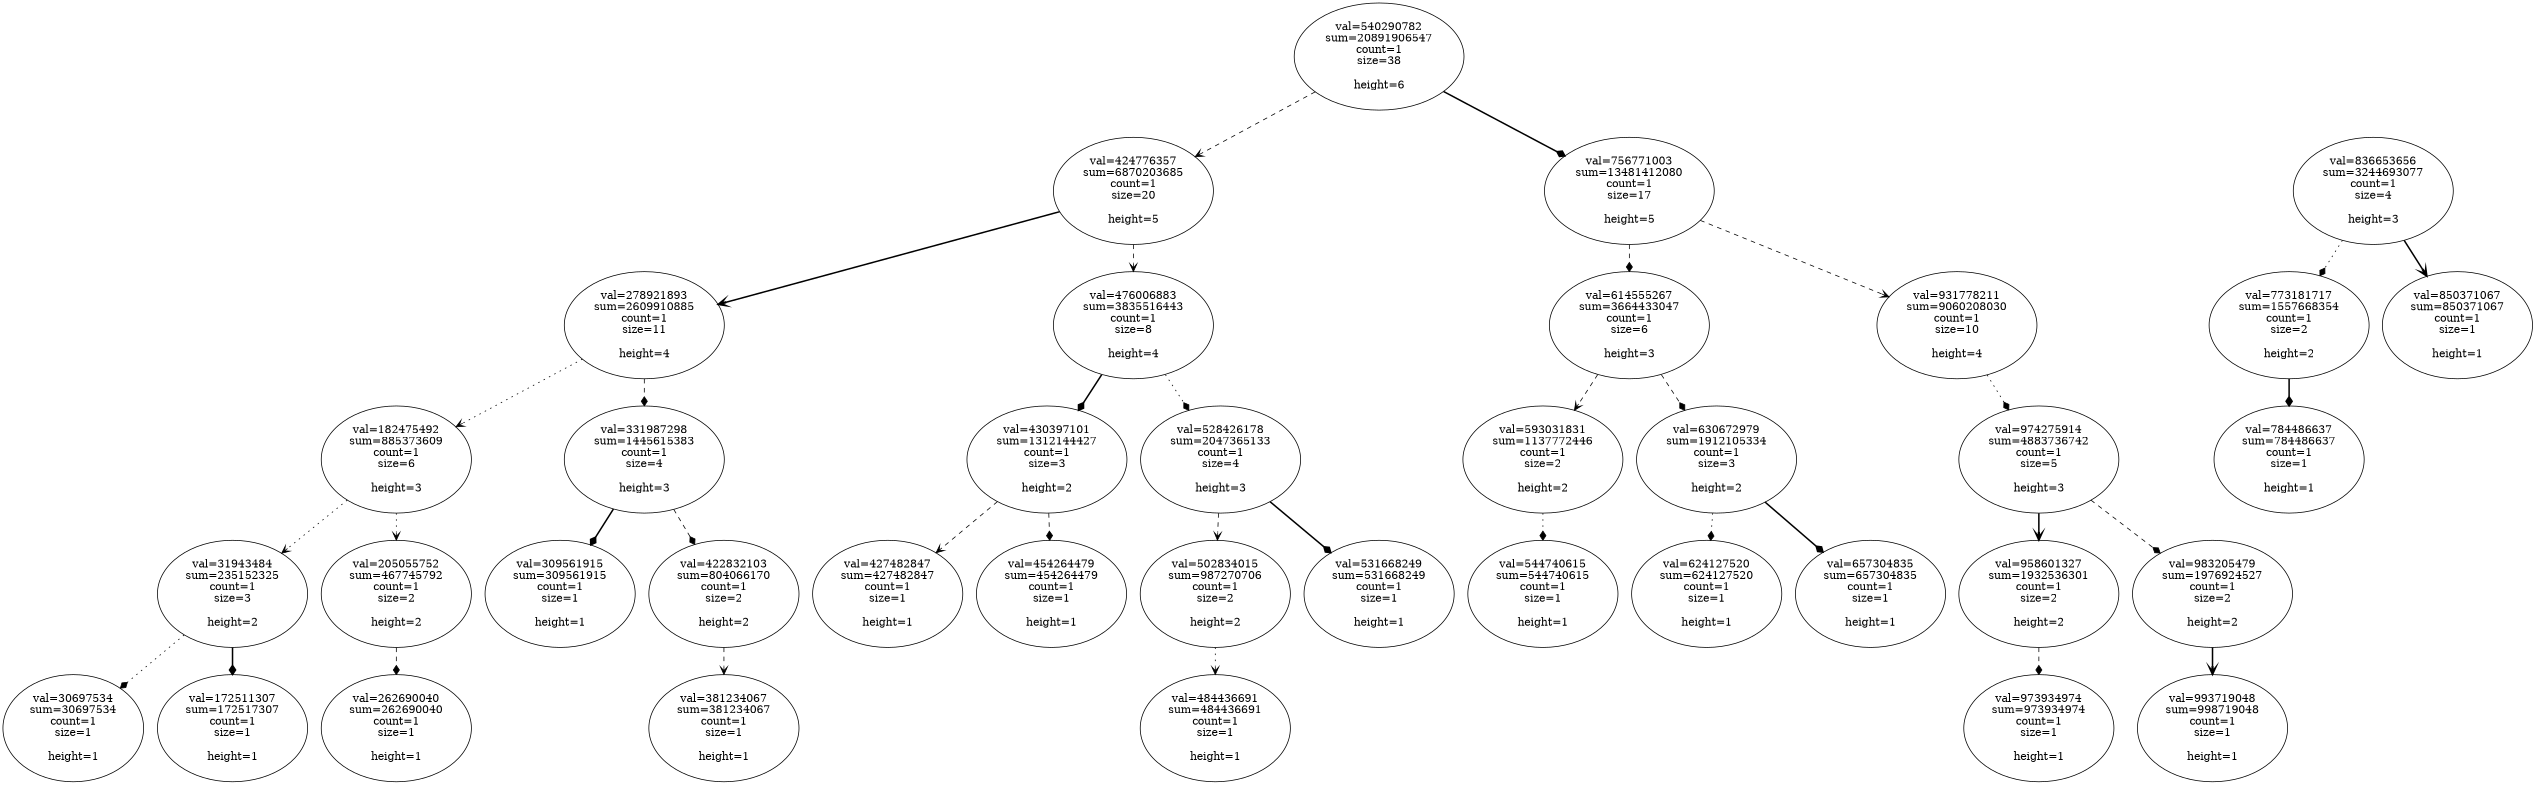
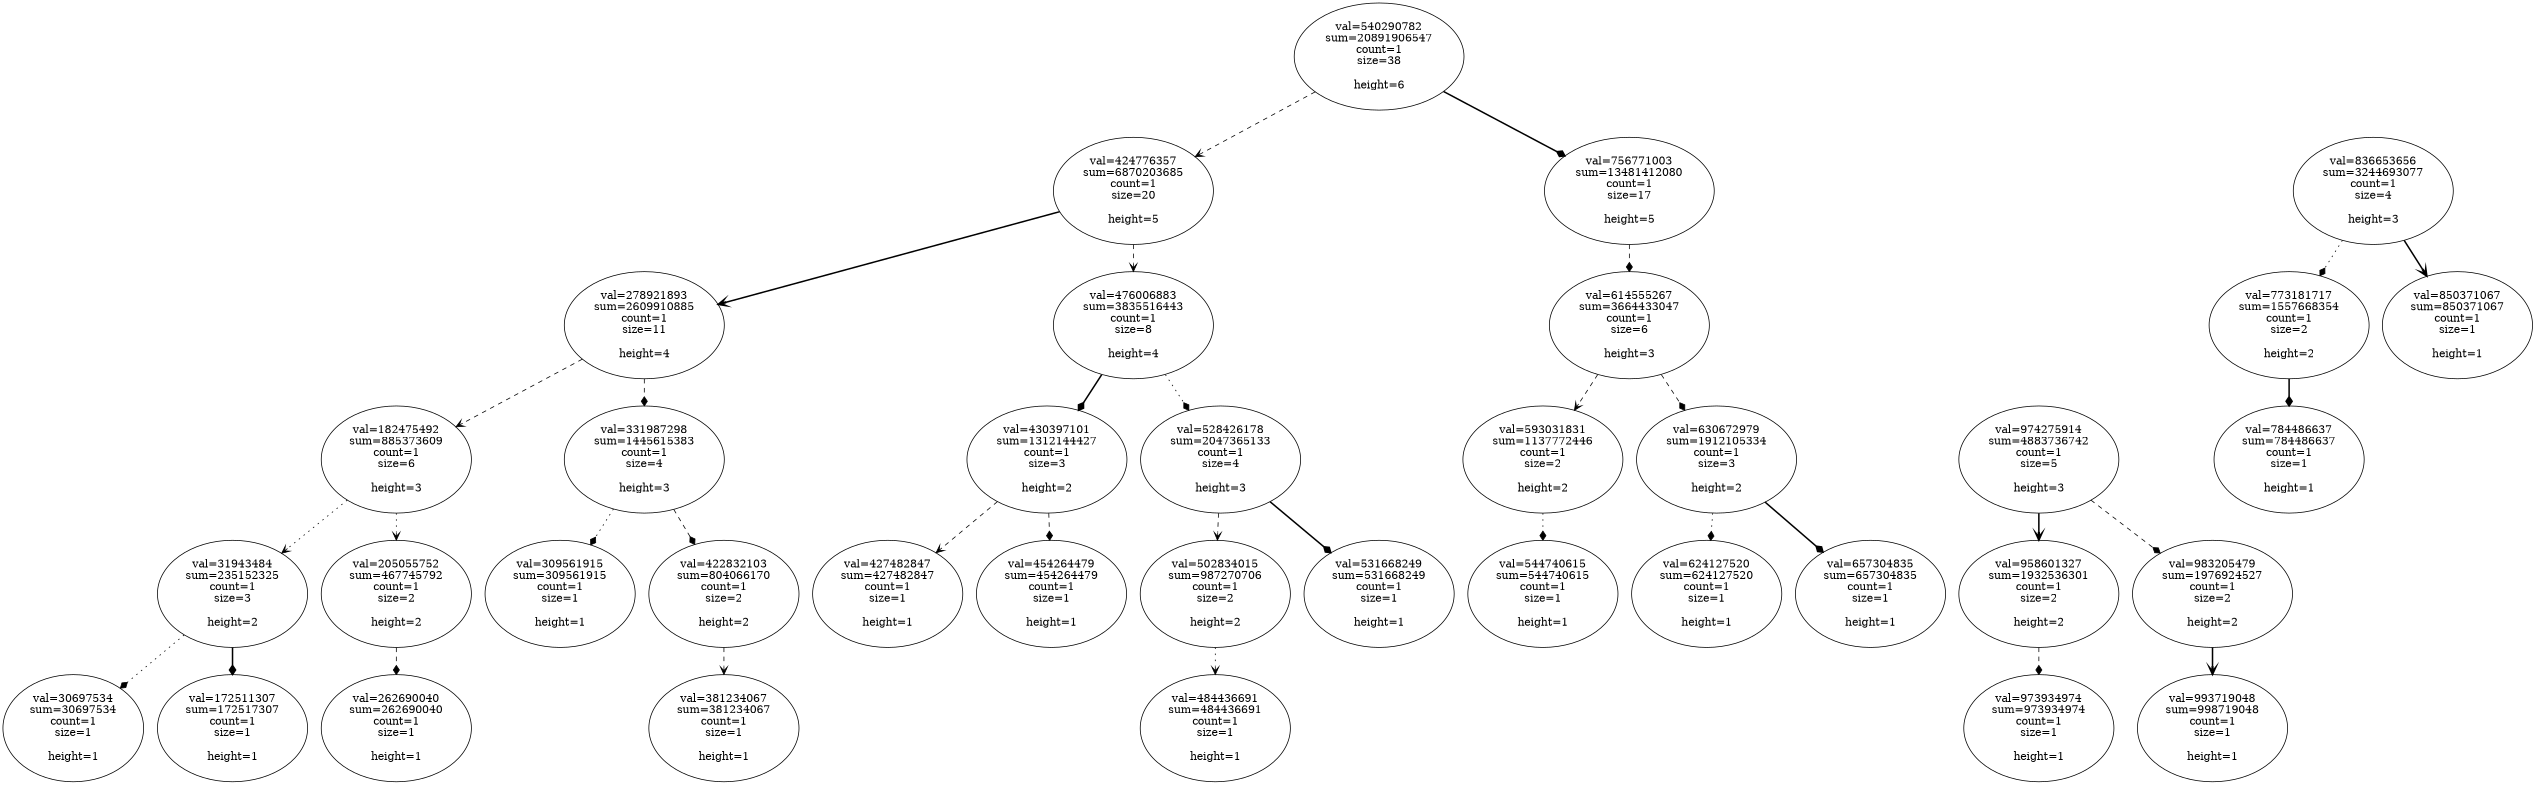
(1957, 325) -> none
(523, 391) -> (523, 391)
(605, 523) -> (605, 523)
